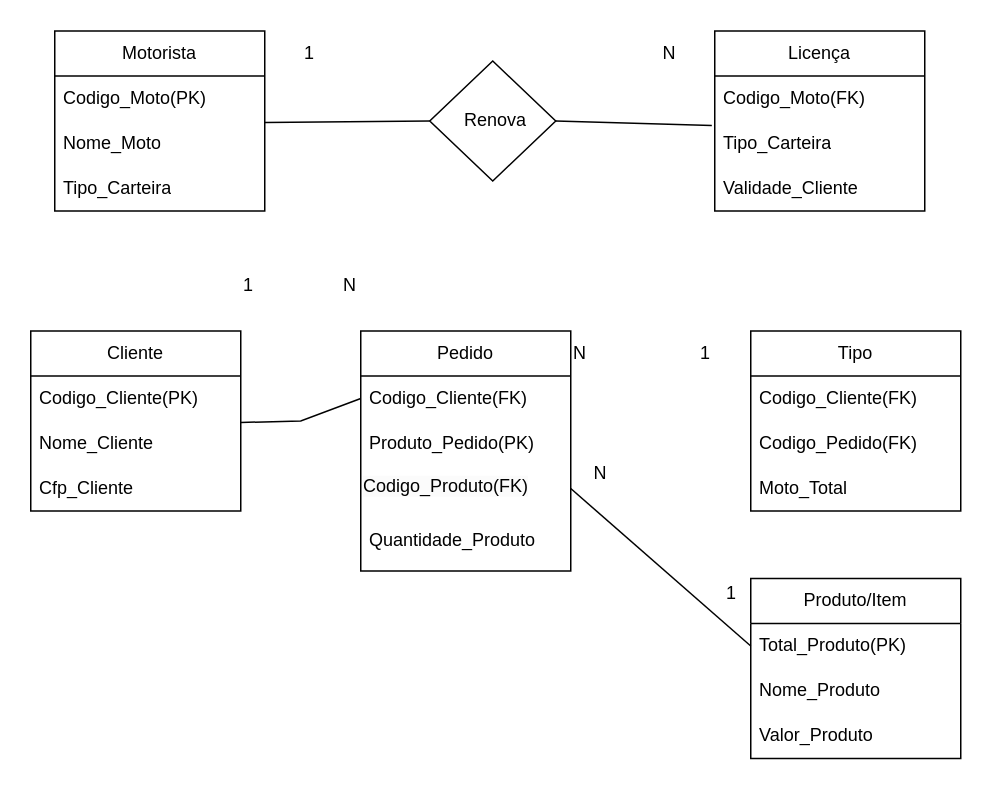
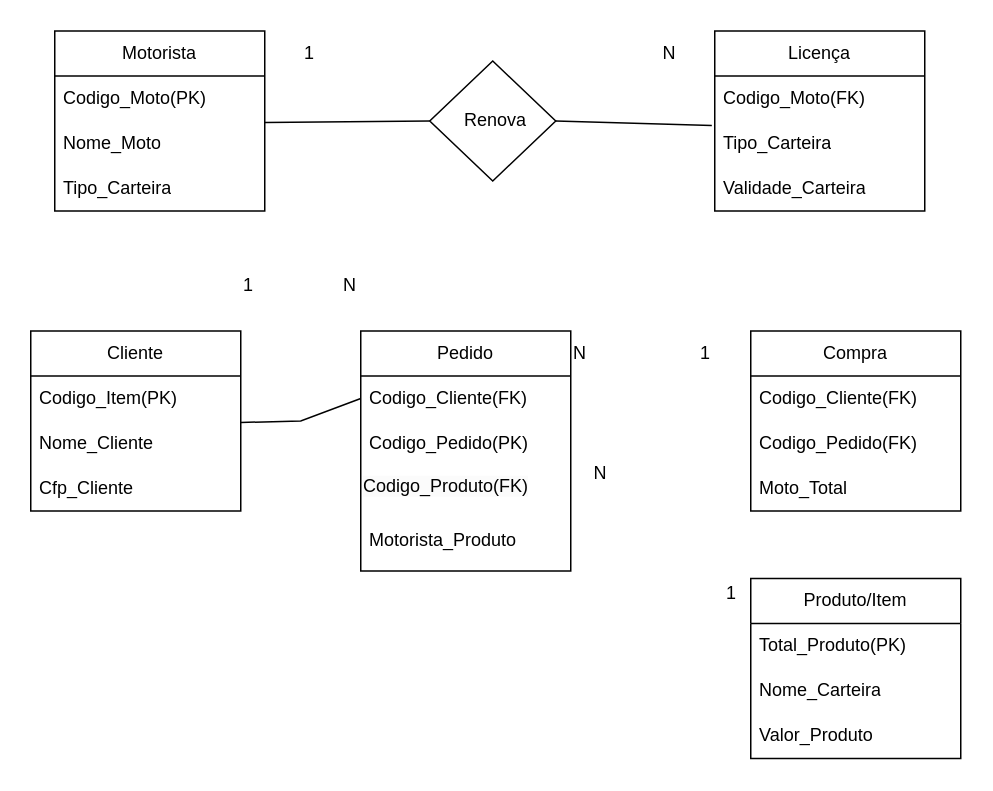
(795, 188) -> (802, 188)
(856, 353) -> (856, 353)
(123, 398) -> (113, 398)
(458, 443) -> (451, 443)
(458, 541) -> (453, 541)
(660, 566) -> none
(820, 691) -> (823, 691)
